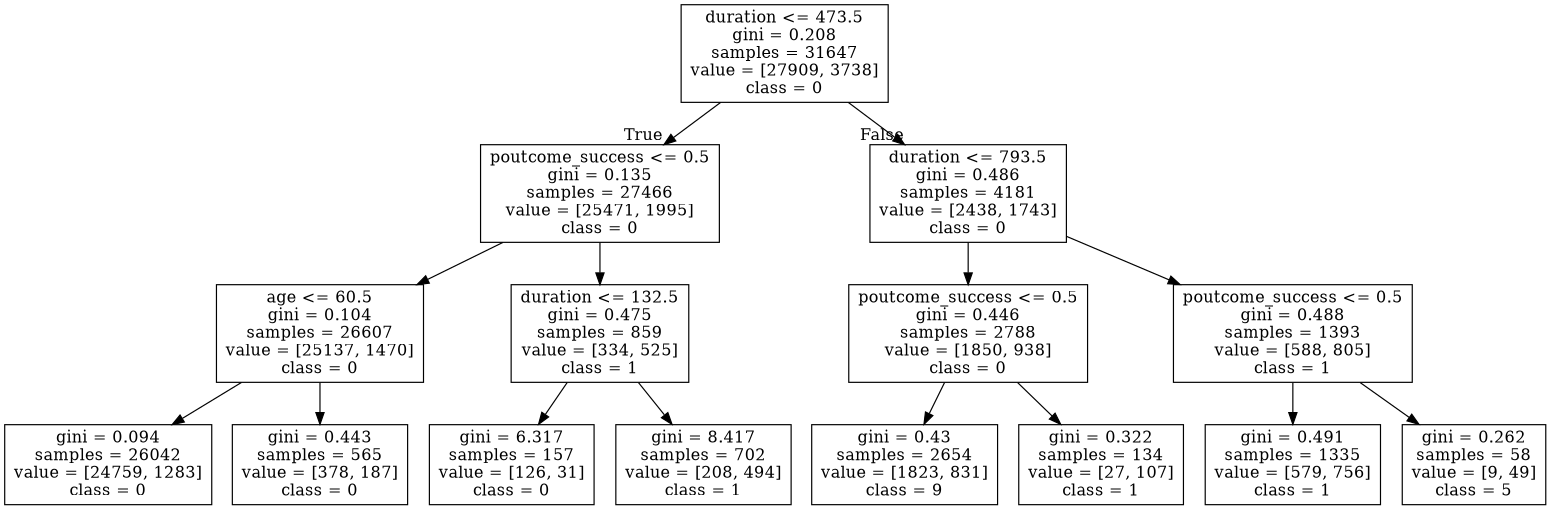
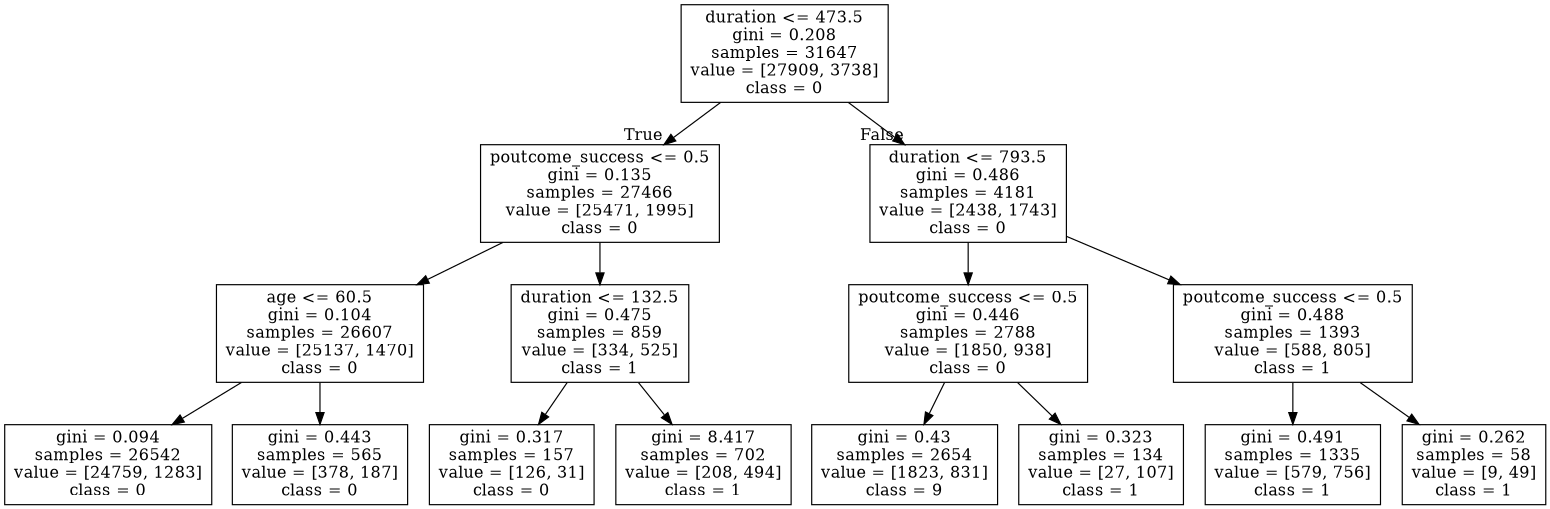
(108, 465) -> (108, 465)
(512, 465) -> (512, 465)
(1101, 465) -> (1101, 465)
(1474, 465) -> (1474, 465)
